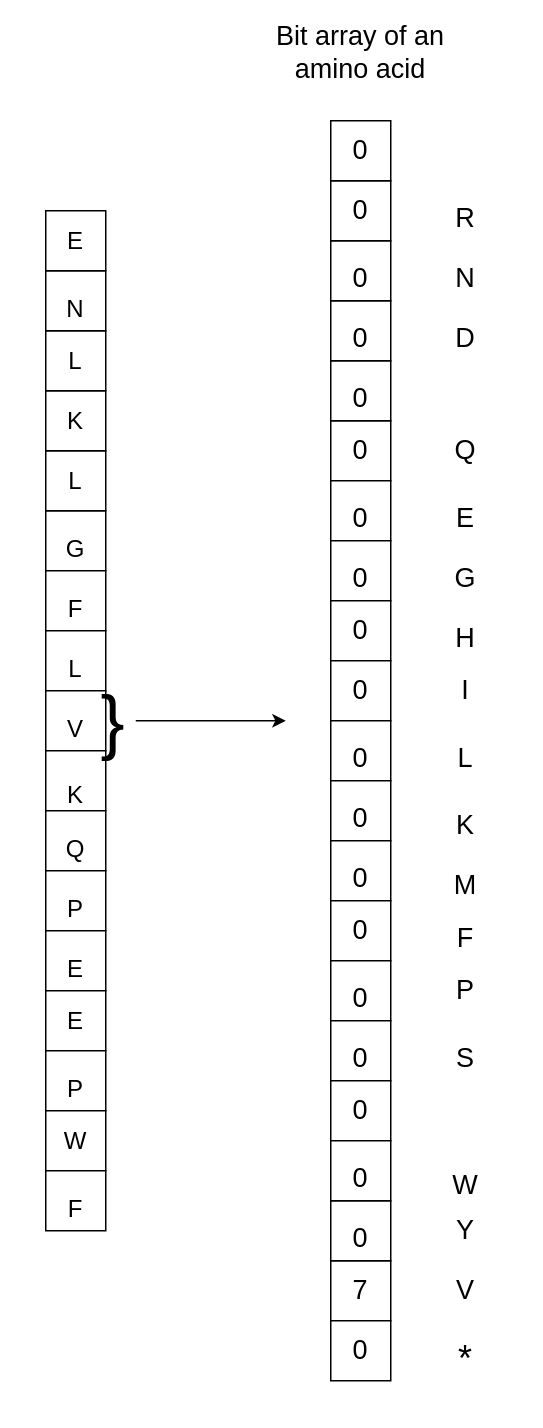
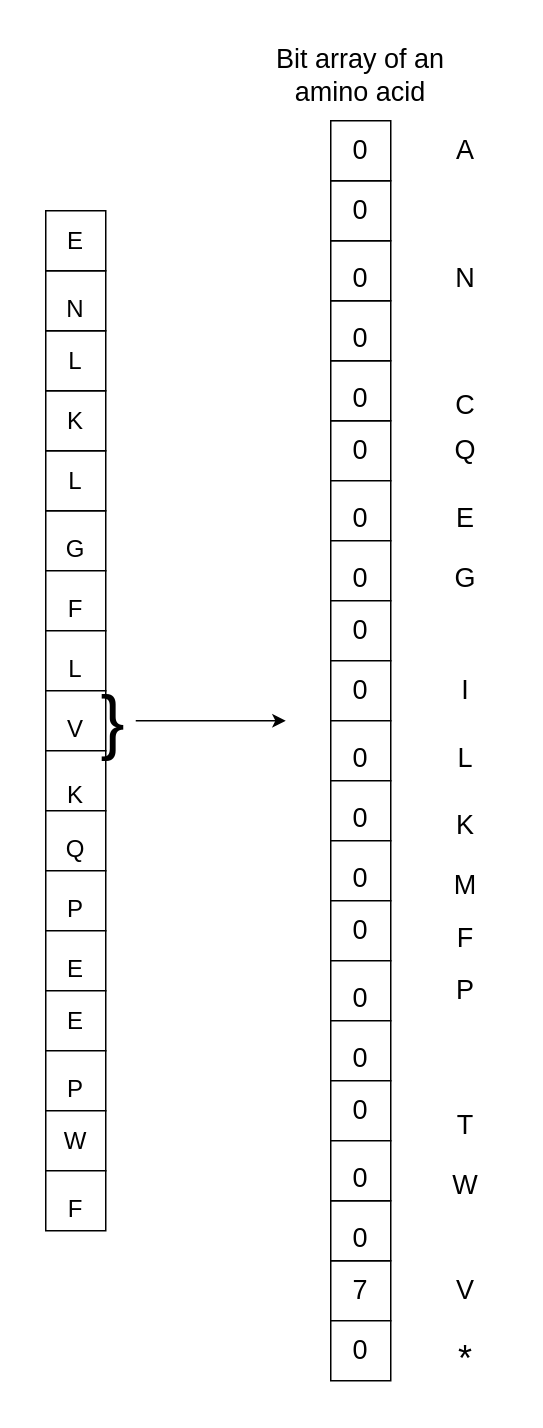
(361, 53) -> (361, 76)
none -> (466, 151)
(466, 218) -> none
(466, 338) -> none
none -> (466, 406)
(466, 638) -> none
(466, 1058) -> none
none -> (466, 1126)
(466, 1231) -> none
